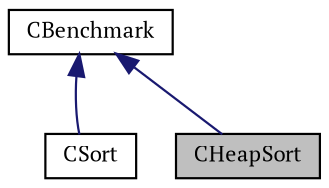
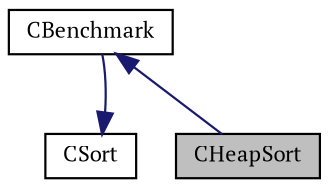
(76, 105) -> (105, 83)
